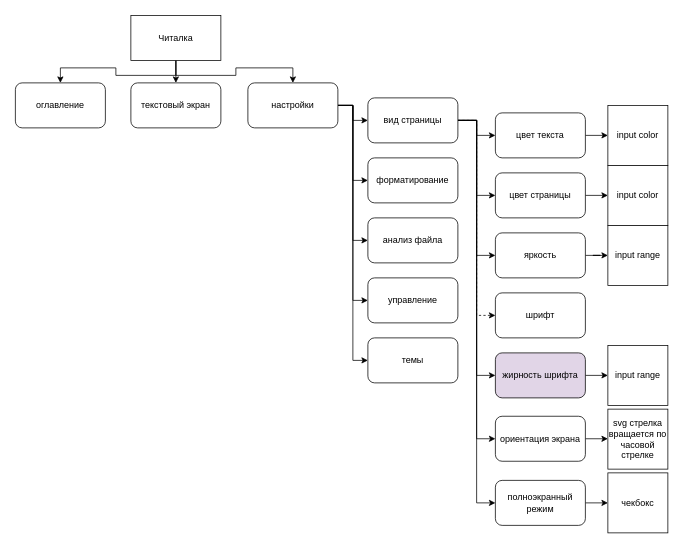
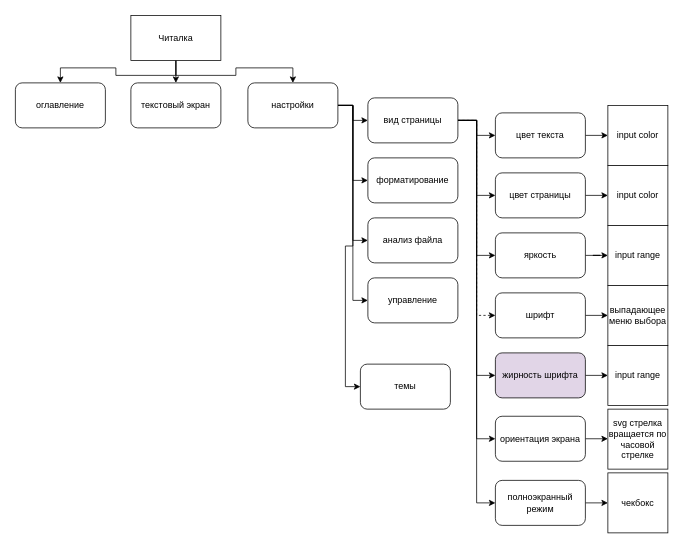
none -> (594, 315)
none -> (638, 315)
(413, 360) -> (405, 387)
